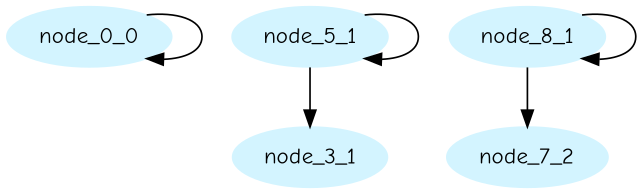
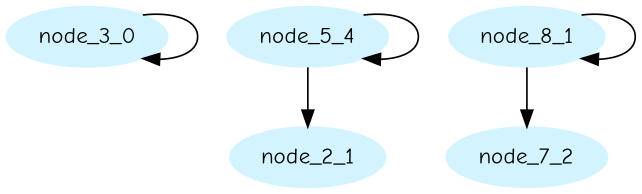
(89, 37) -> (87, 37)
(310, 37) -> (308, 37)
(310, 157) -> (308, 157)
